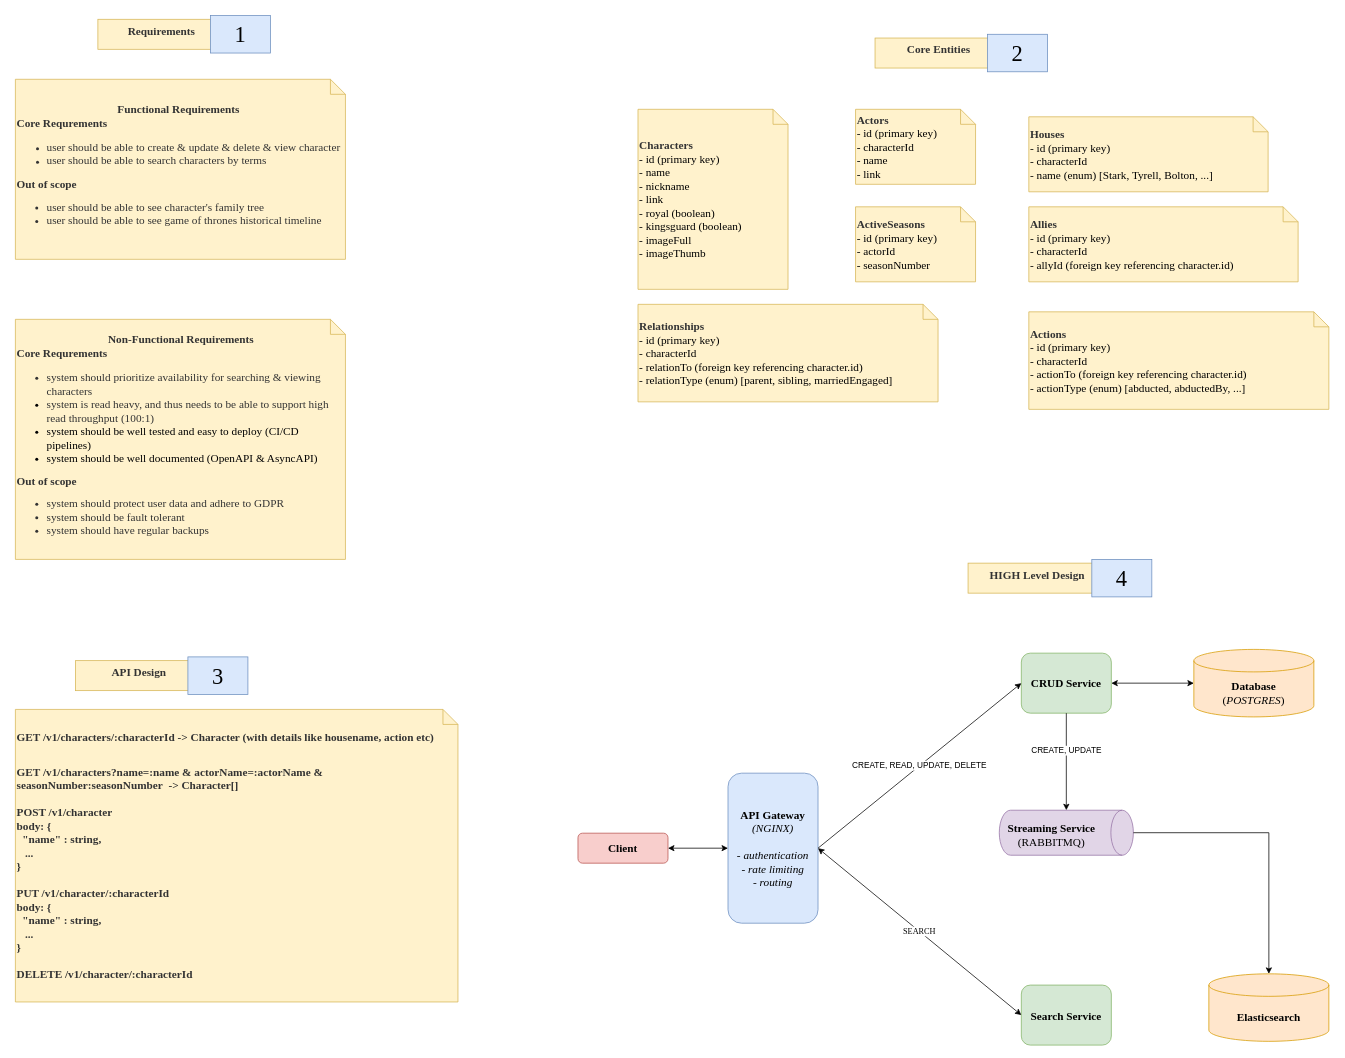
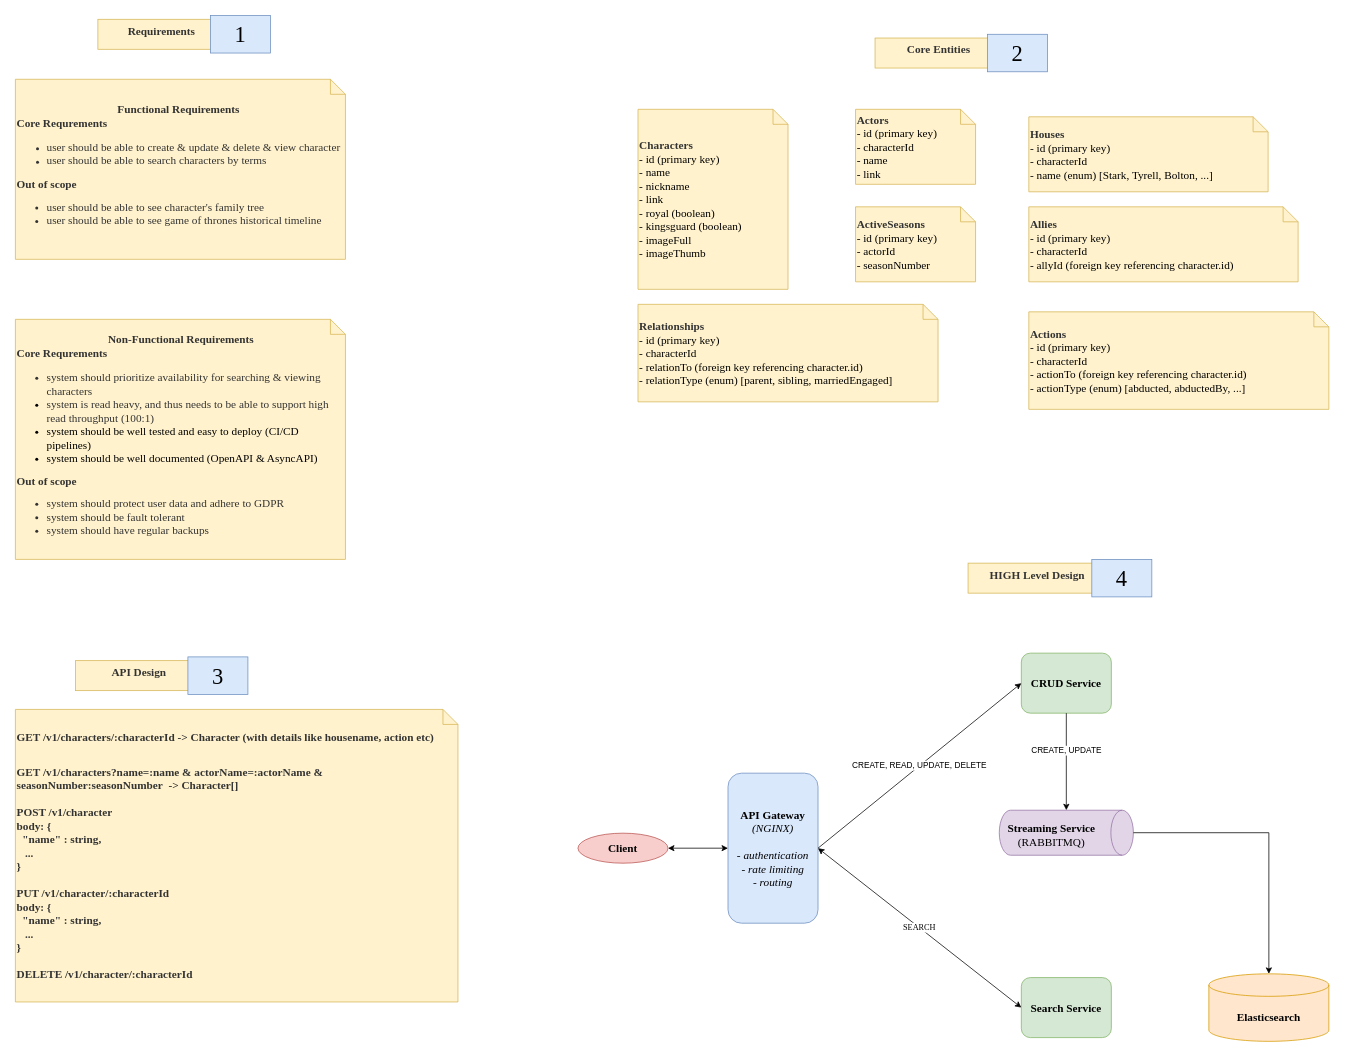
(1117, 683) -> none
(1254, 683) -> none
(623, 848) -> (623, 848)
(1066, 1015) -> (1066, 1007)
